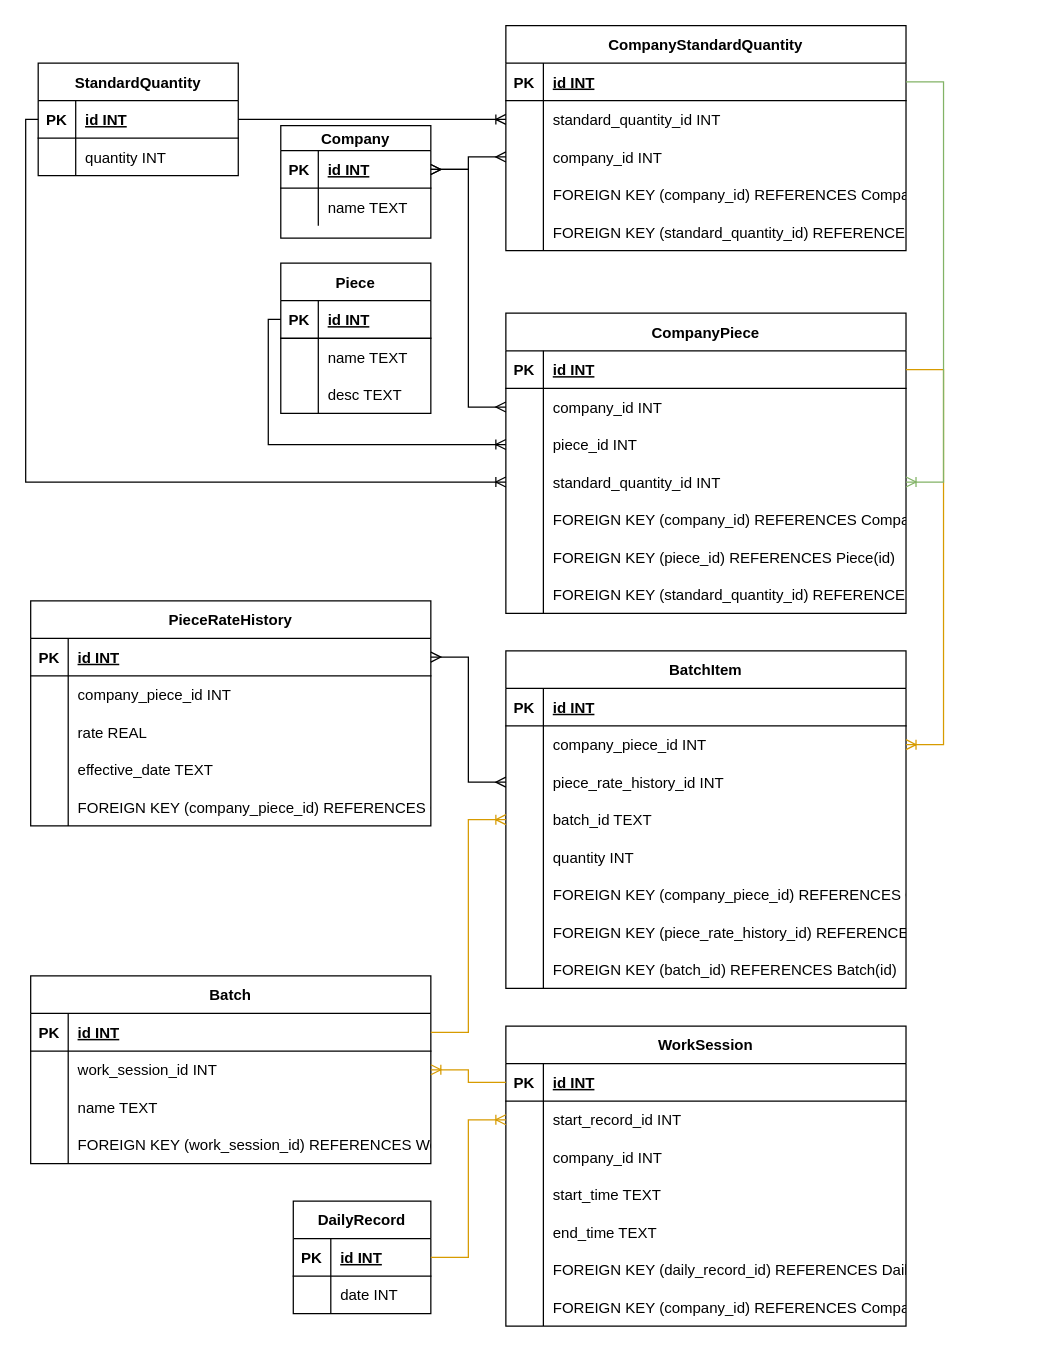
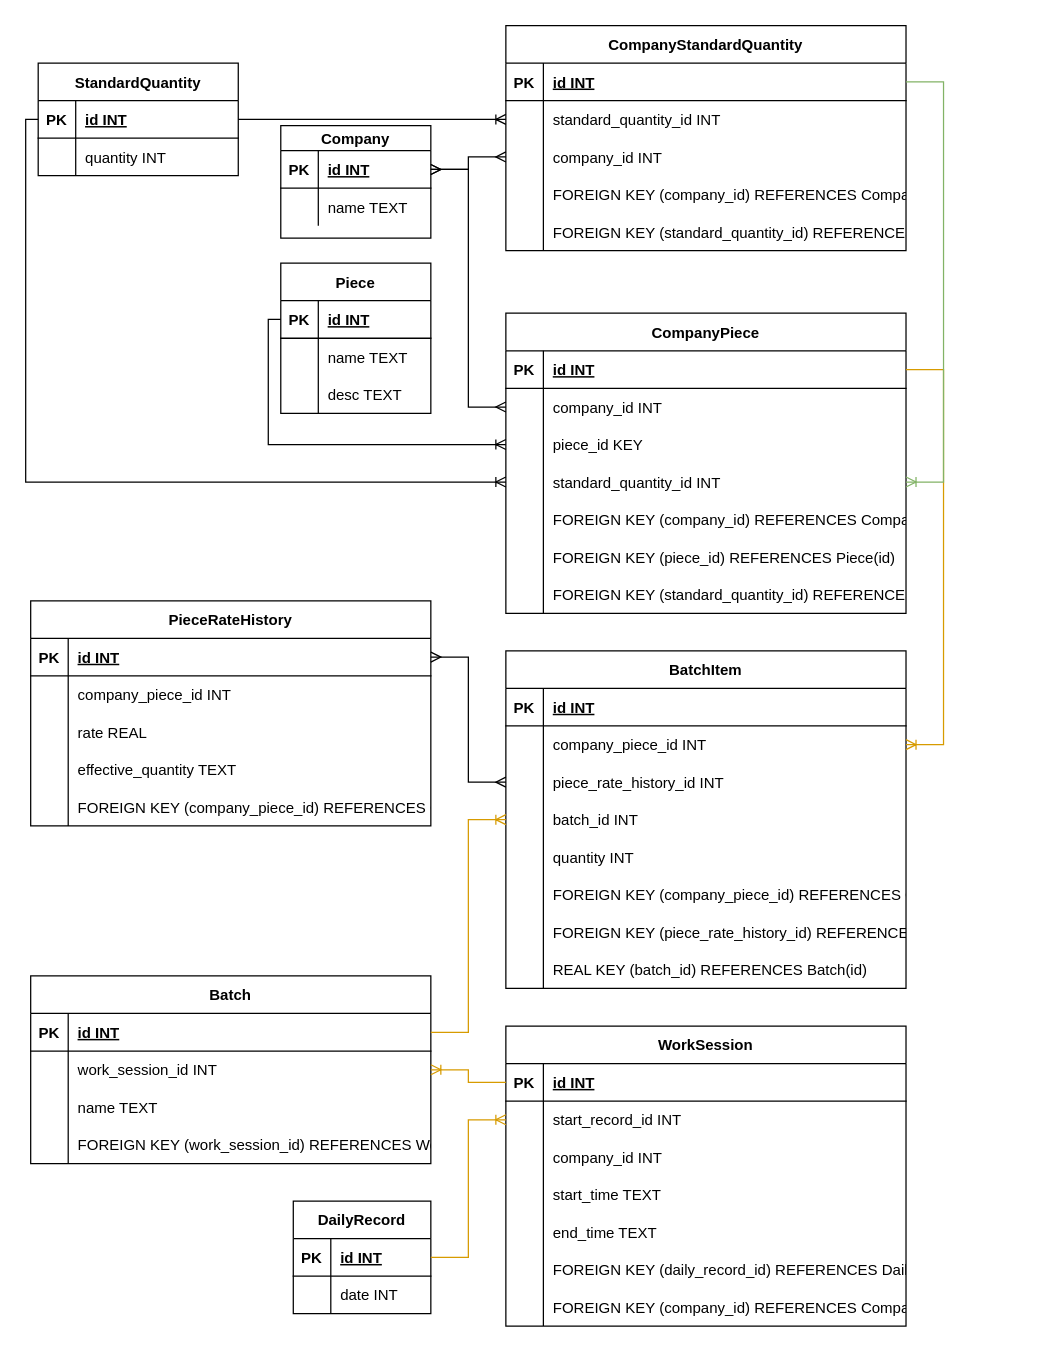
(597, 445) -> (597, 445)
(153, 770) -> (168, 770)
(603, 820) -> (599, 820)
(721, 970) -> (709, 970)
